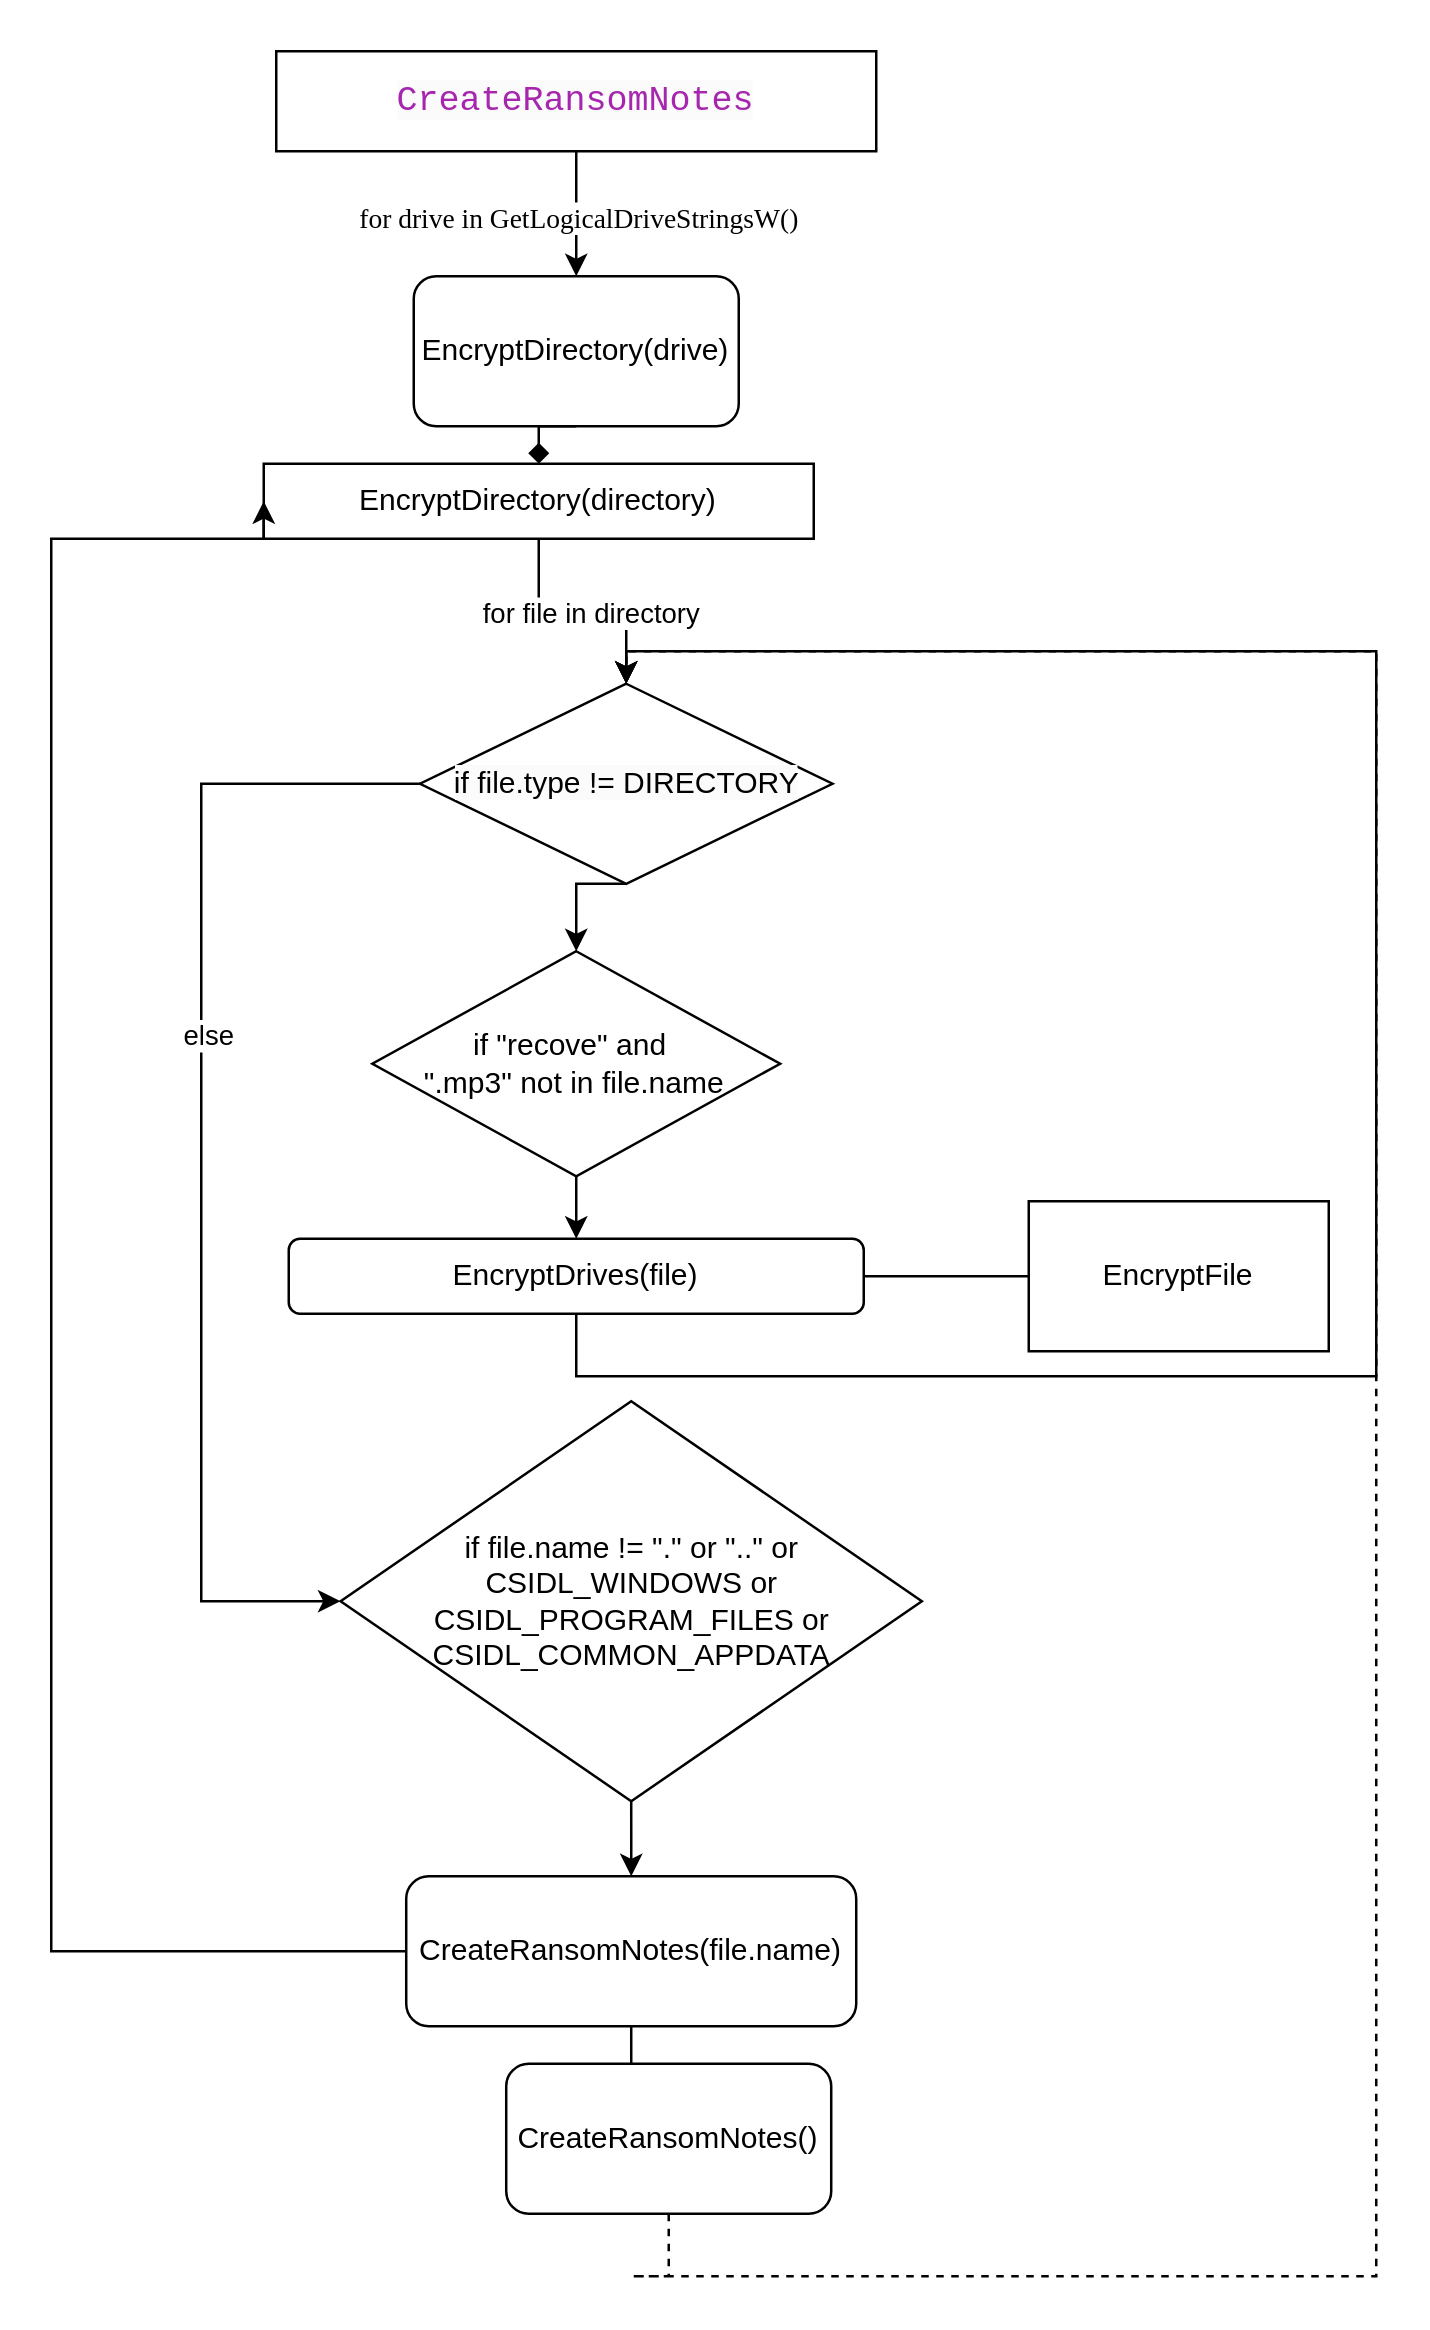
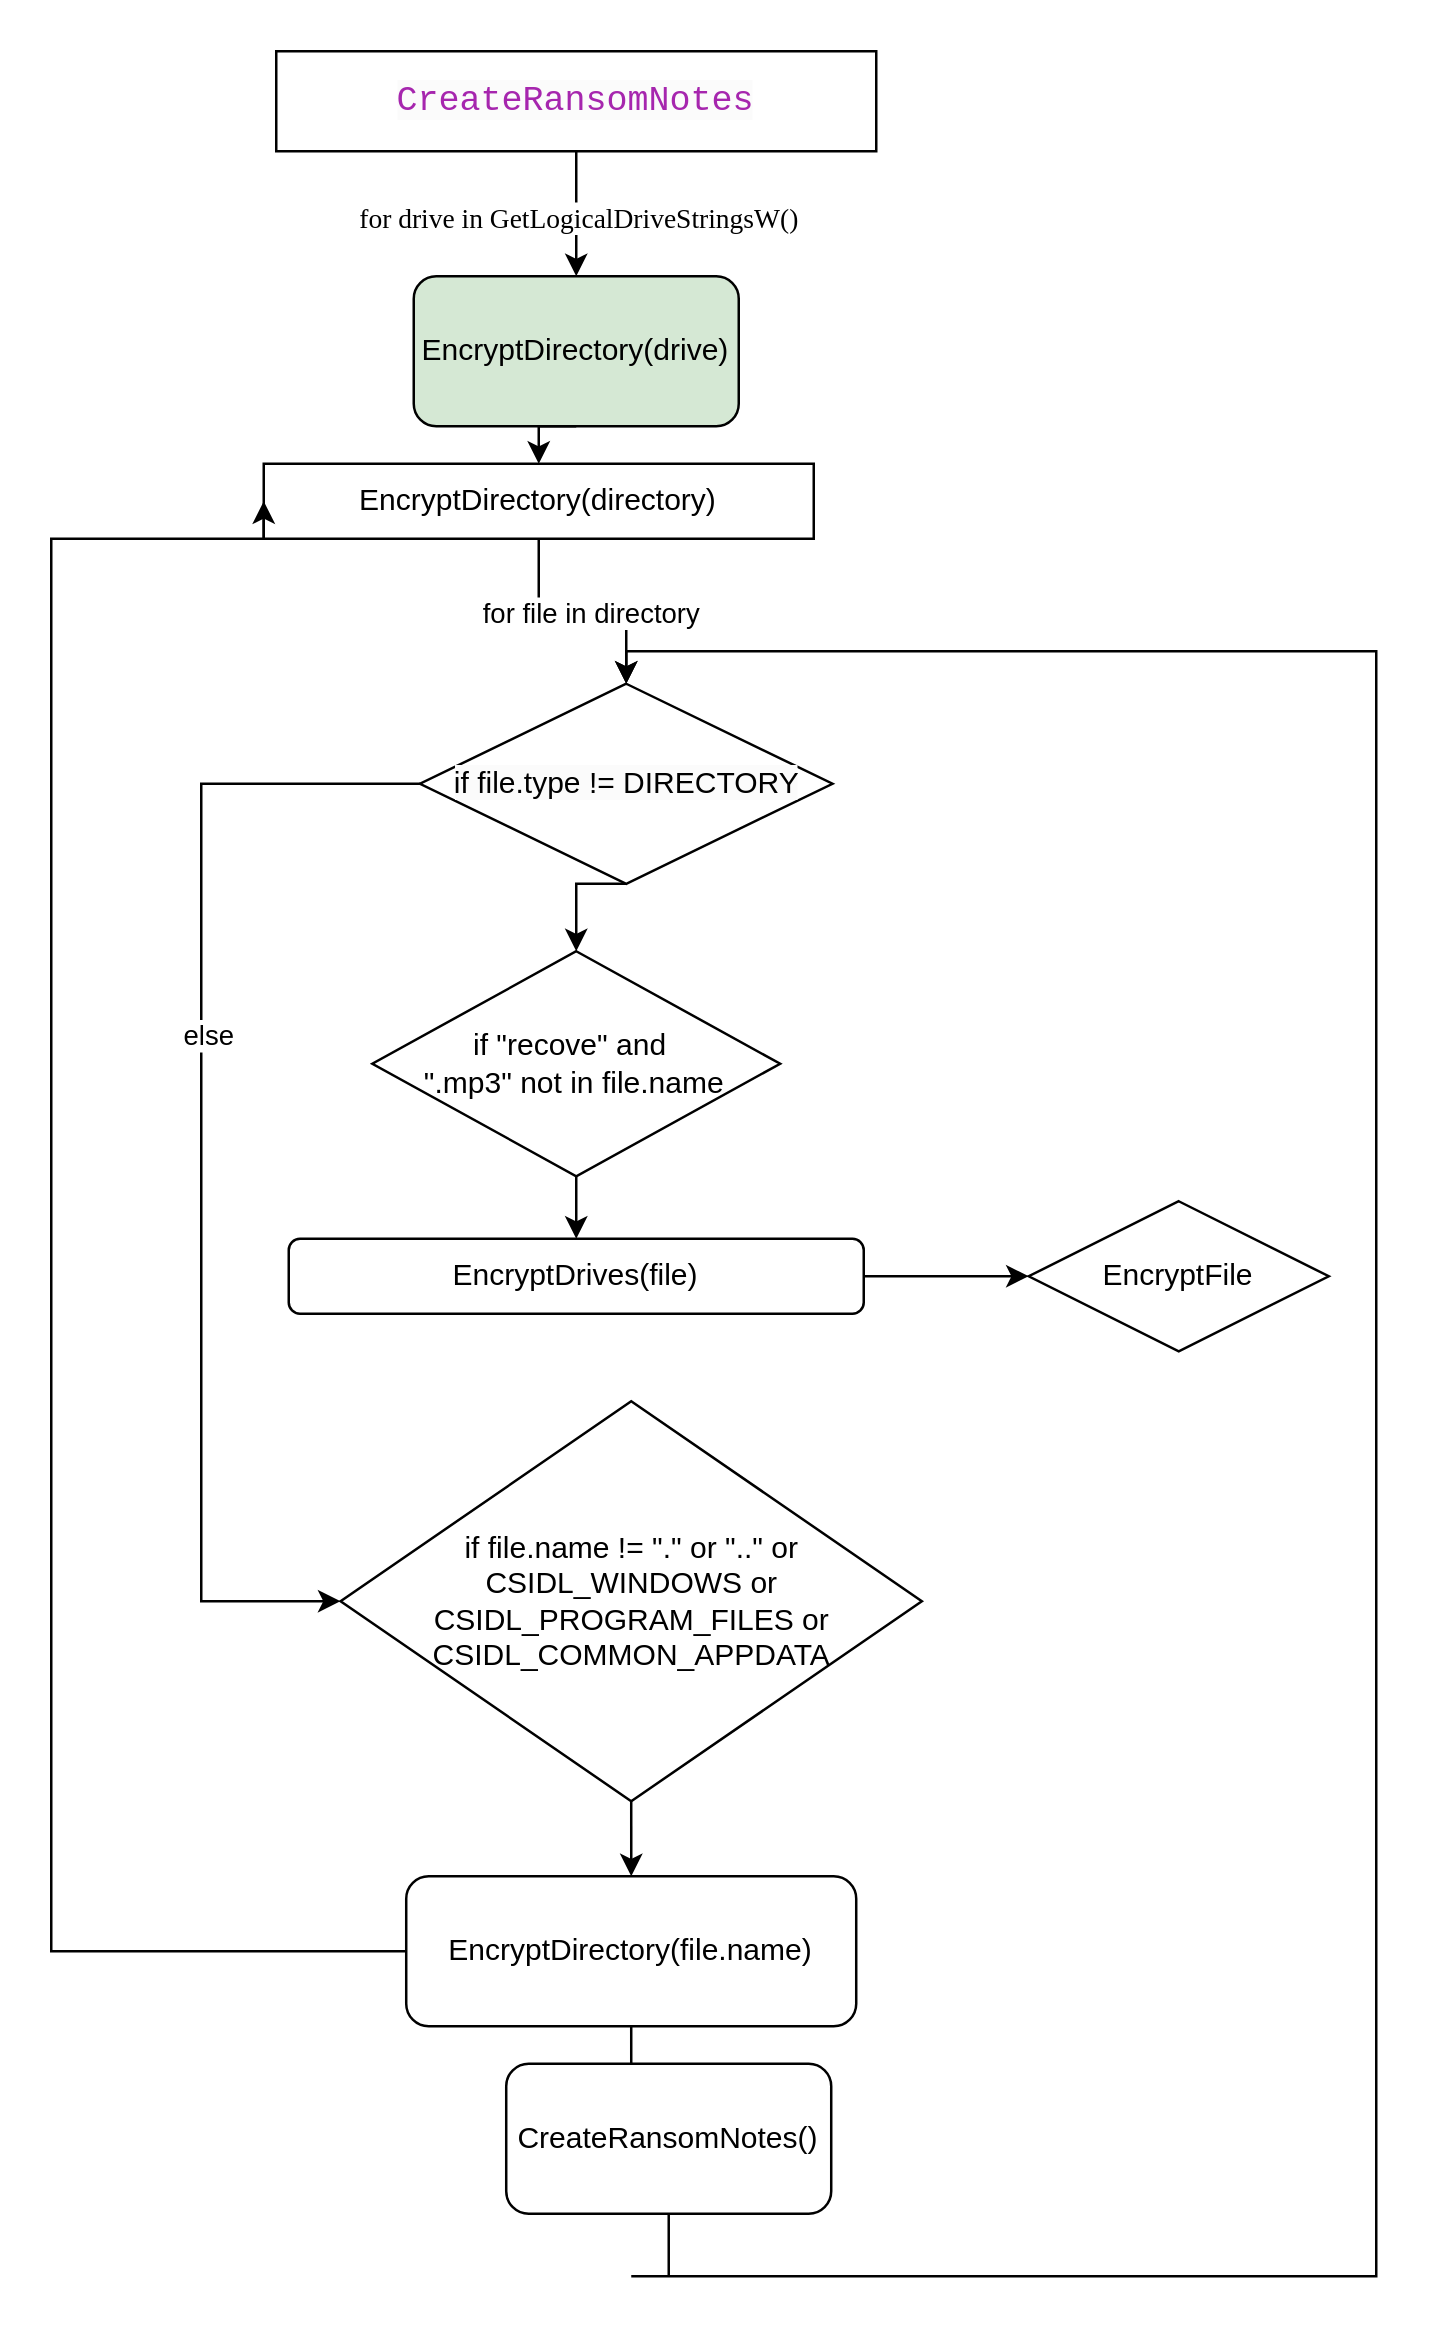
(576, 351) -> (576, 351)
(539, 443) -> (539, 444)
(1018, 1276) -> (1010, 1276)
(1179, 1276) -> (1179, 1276)
(942, 1376) -> none
(631, 1951) -> (631, 1951)
(1376, 2249) -> (1376, 2249)
